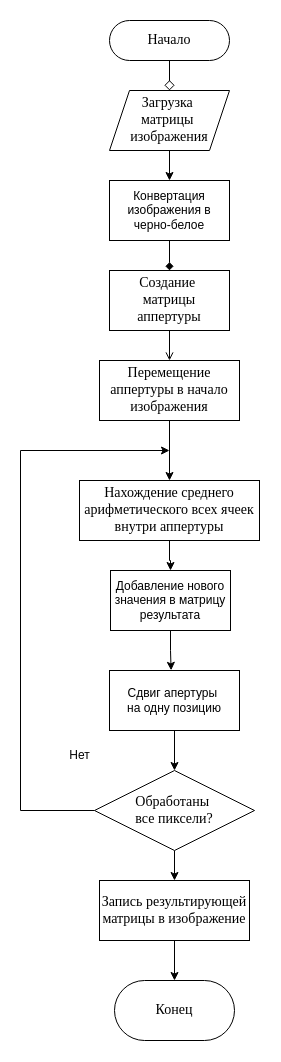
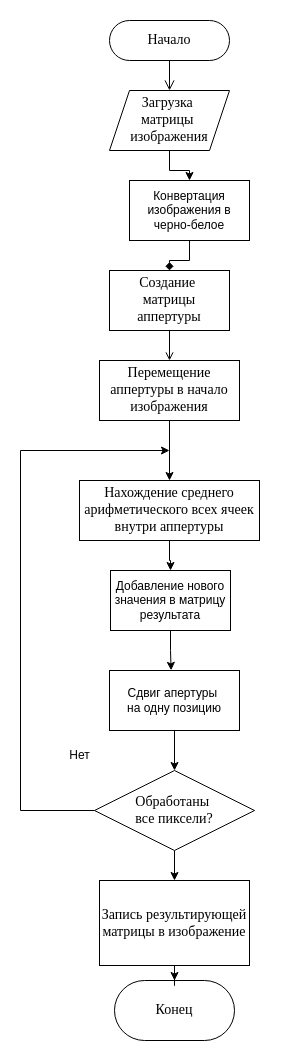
(170, 80) -> (170, 83)
(170, 211) -> (190, 211)
(175, 911) -> (175, 923)
